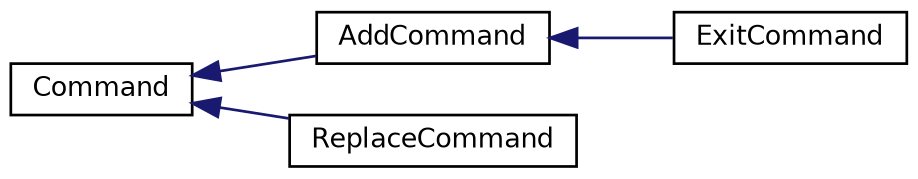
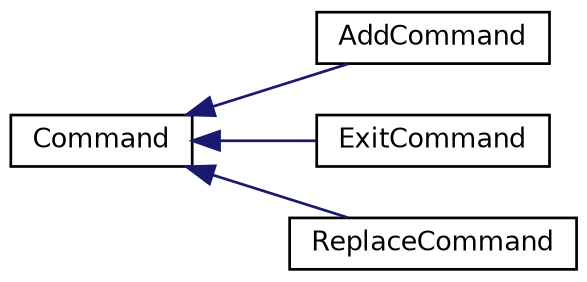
(625, 38) -> (268, 141)
